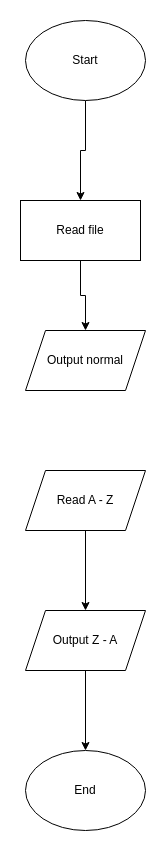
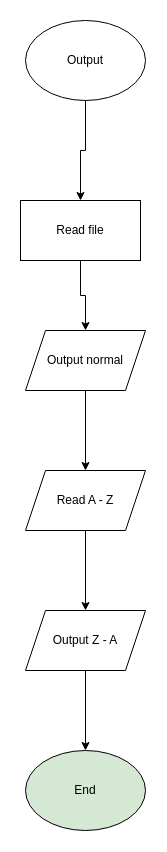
(86, 61) -> (86, 61)
none -> (86, 427)
(86, 791) -> (86, 791)
